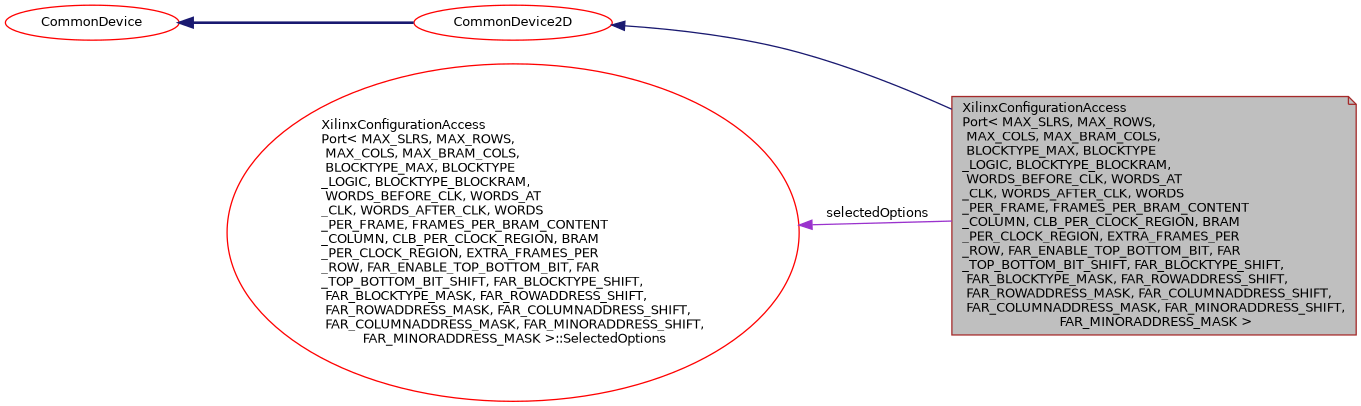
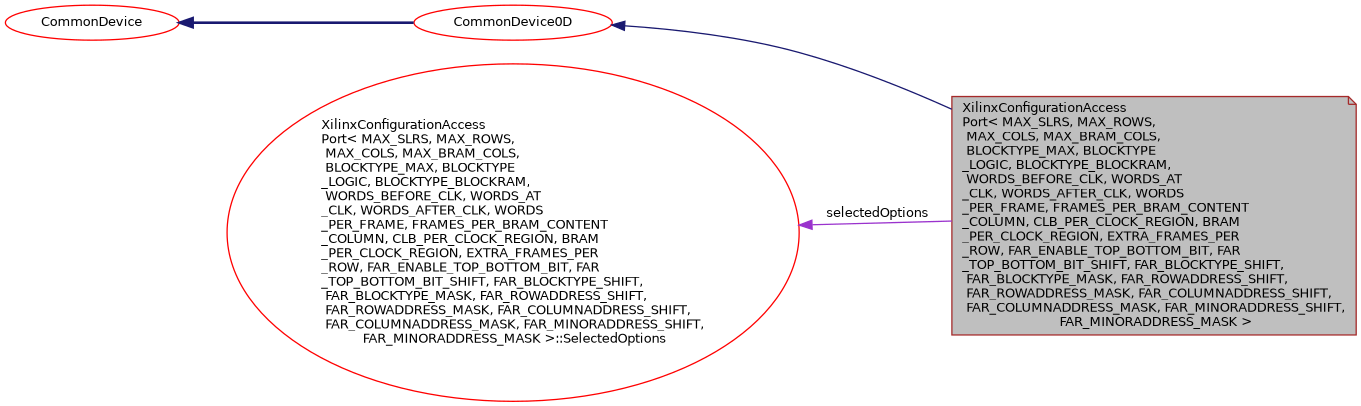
(513, 23) -> (513, 23)
